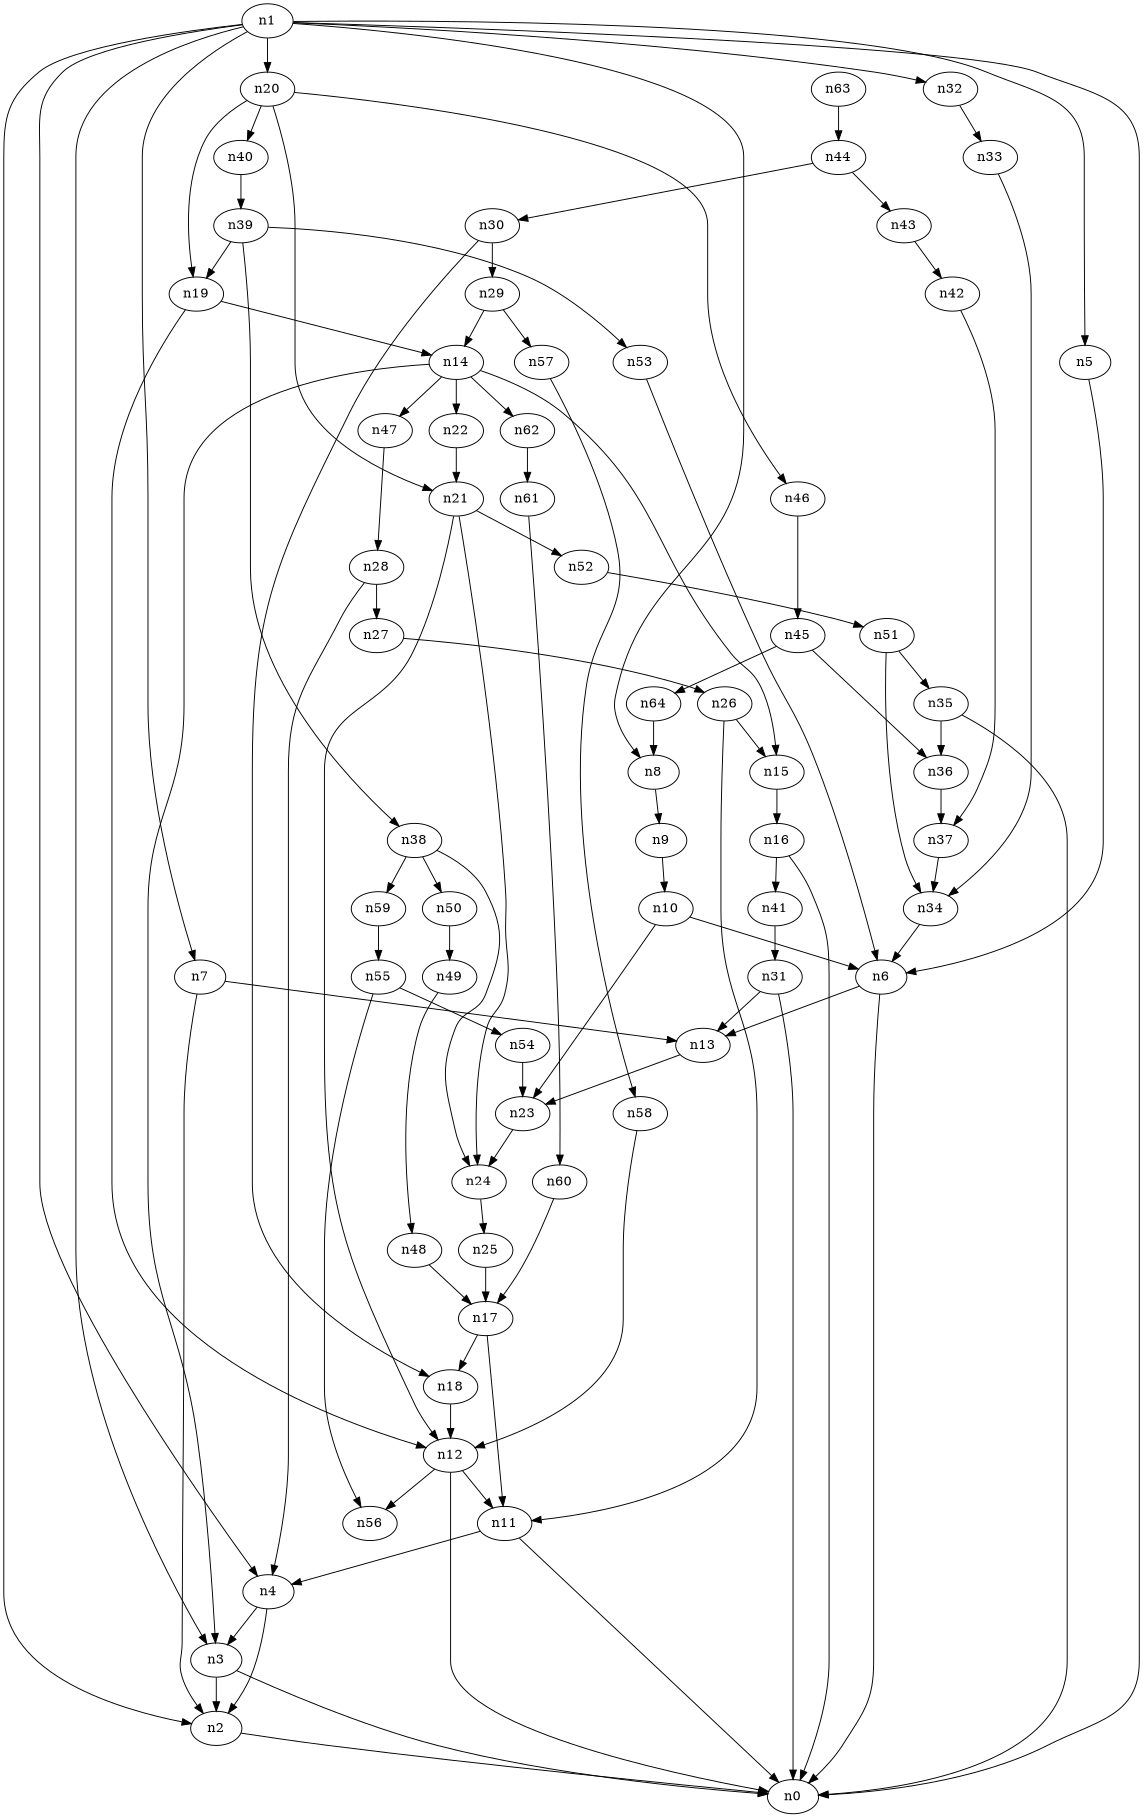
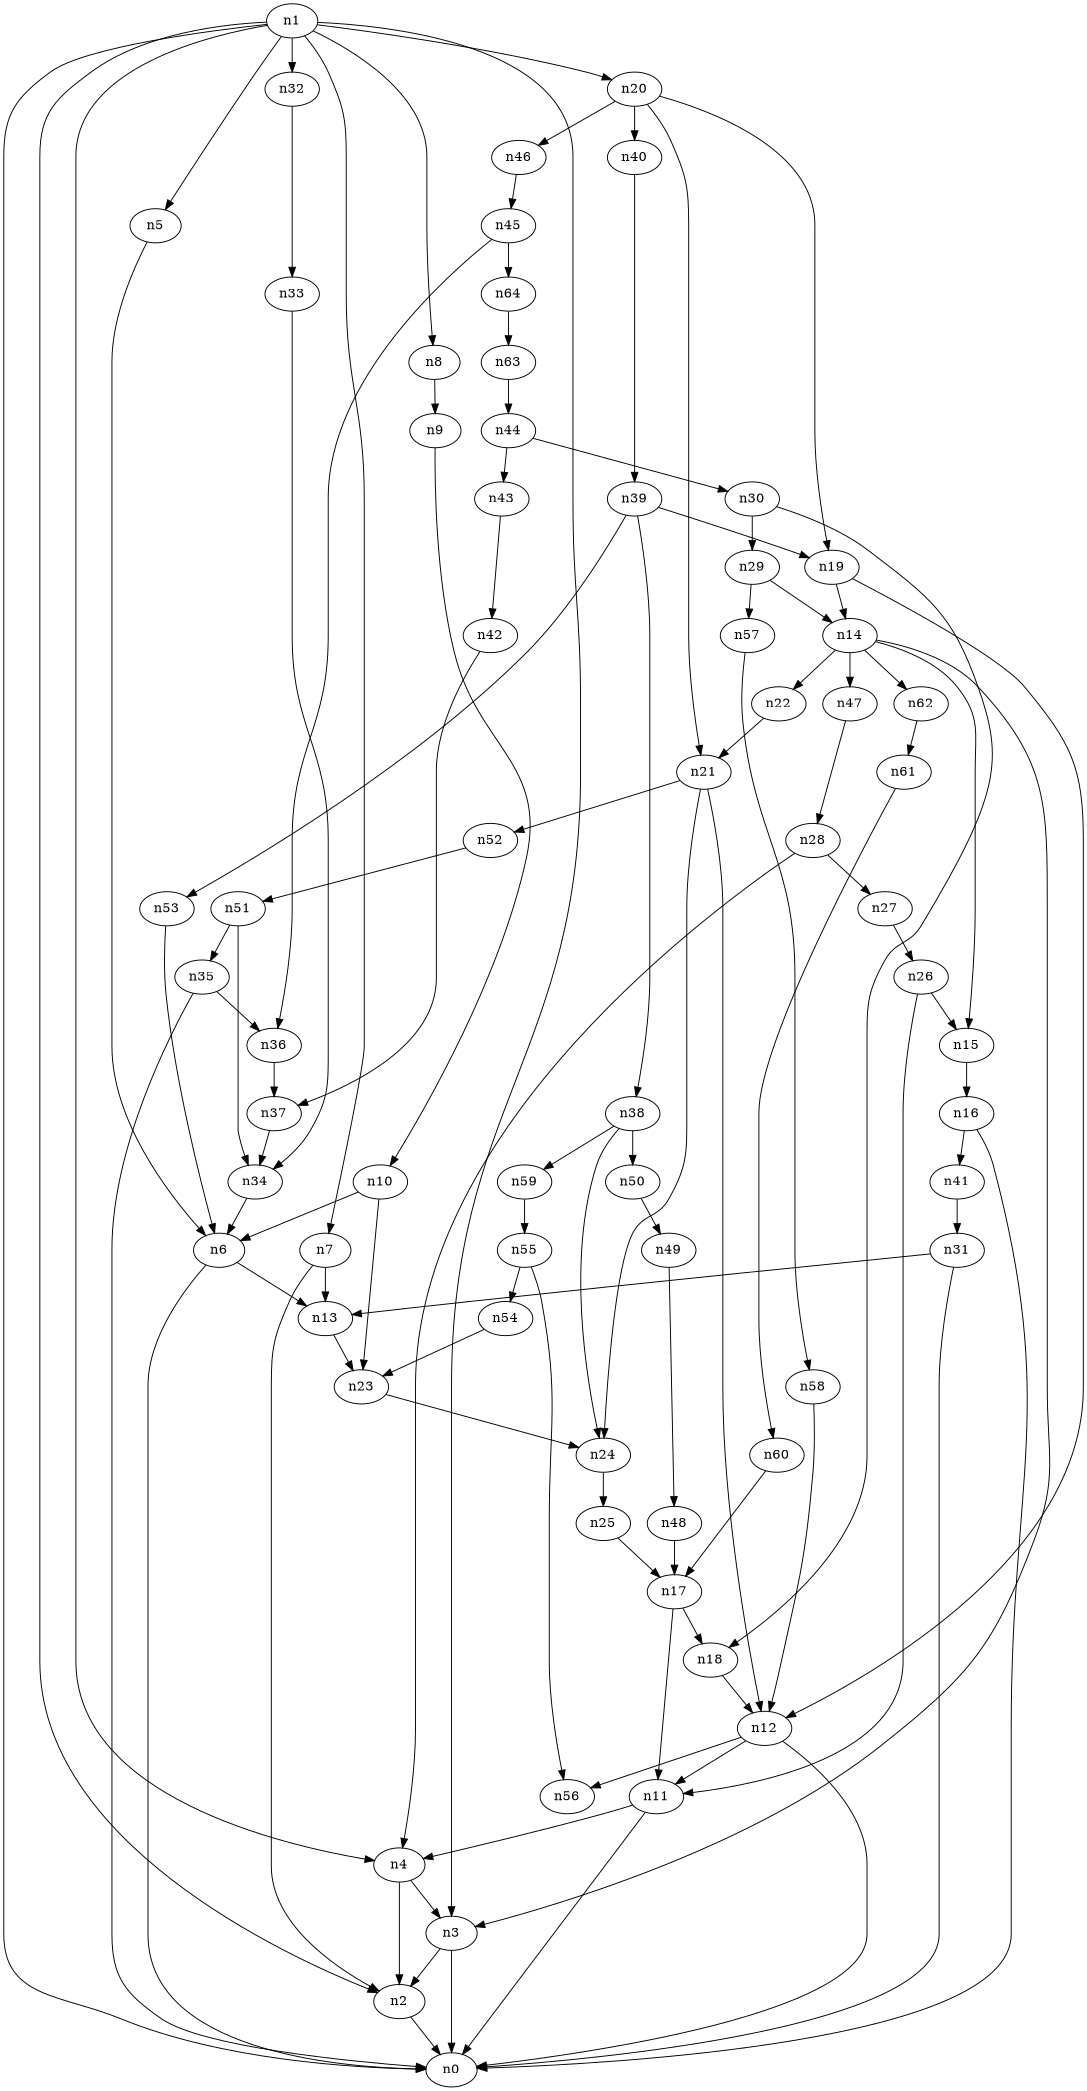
(654, 733) -> (508, 324)
